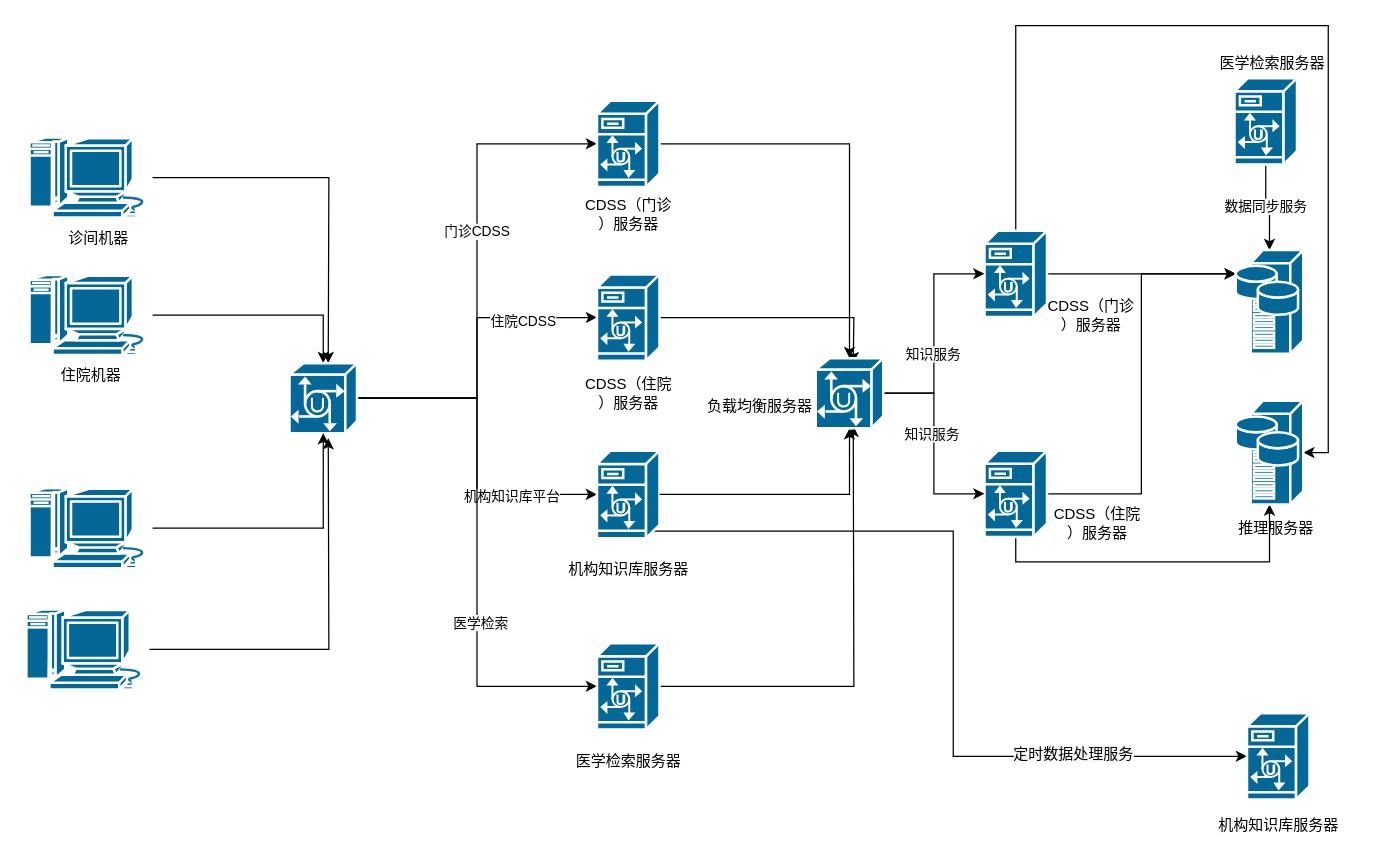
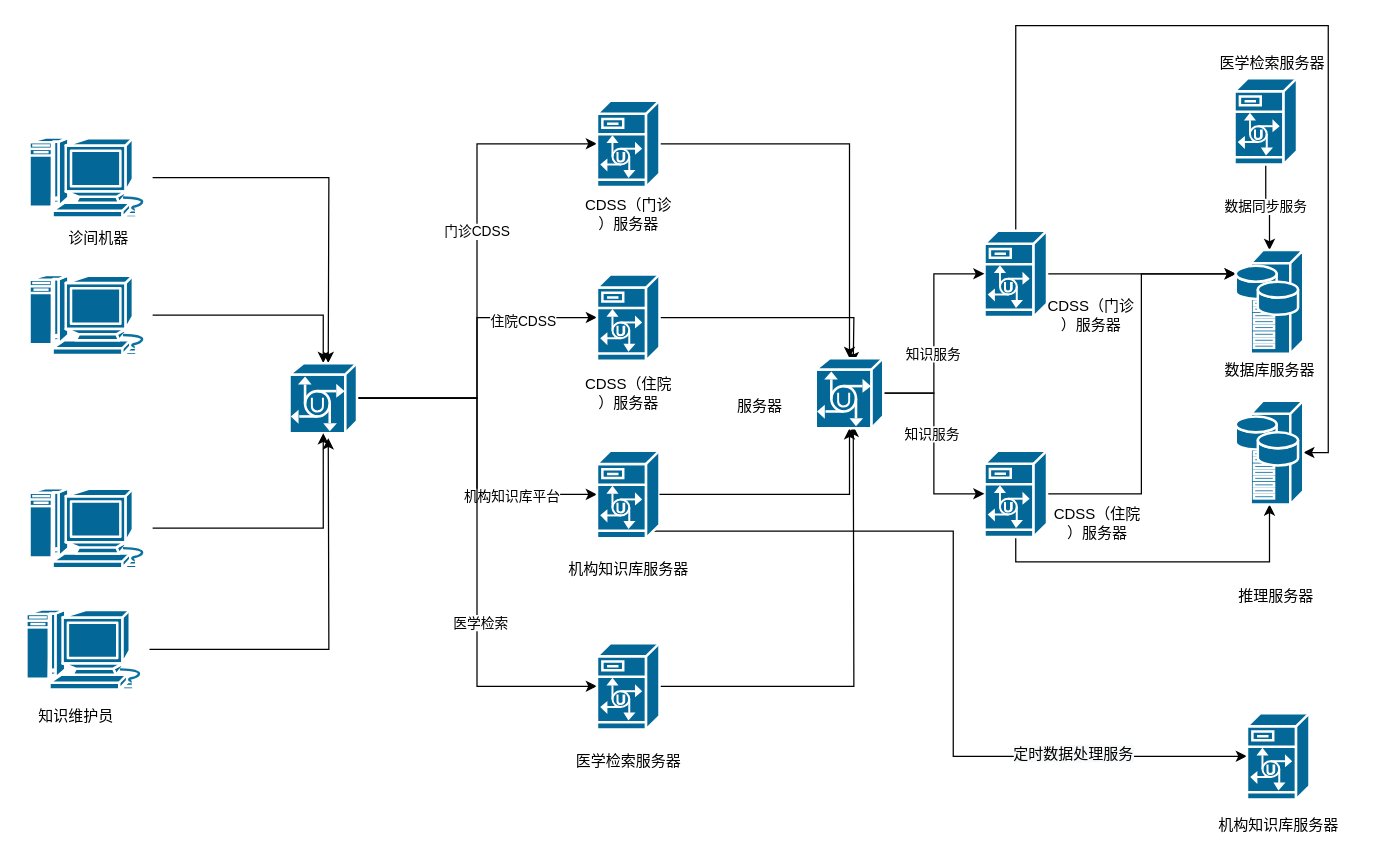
none -> (1269, 371)
(91, 376) -> none
(760, 407) -> (760, 407)
(1276, 528) -> (1276, 597)
none -> (76, 717)
